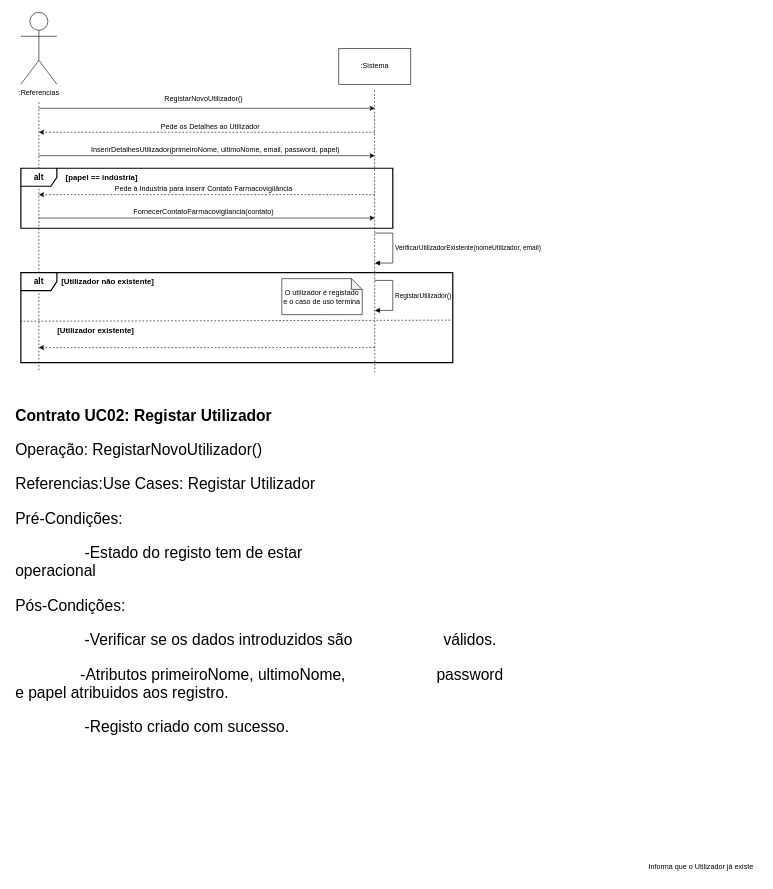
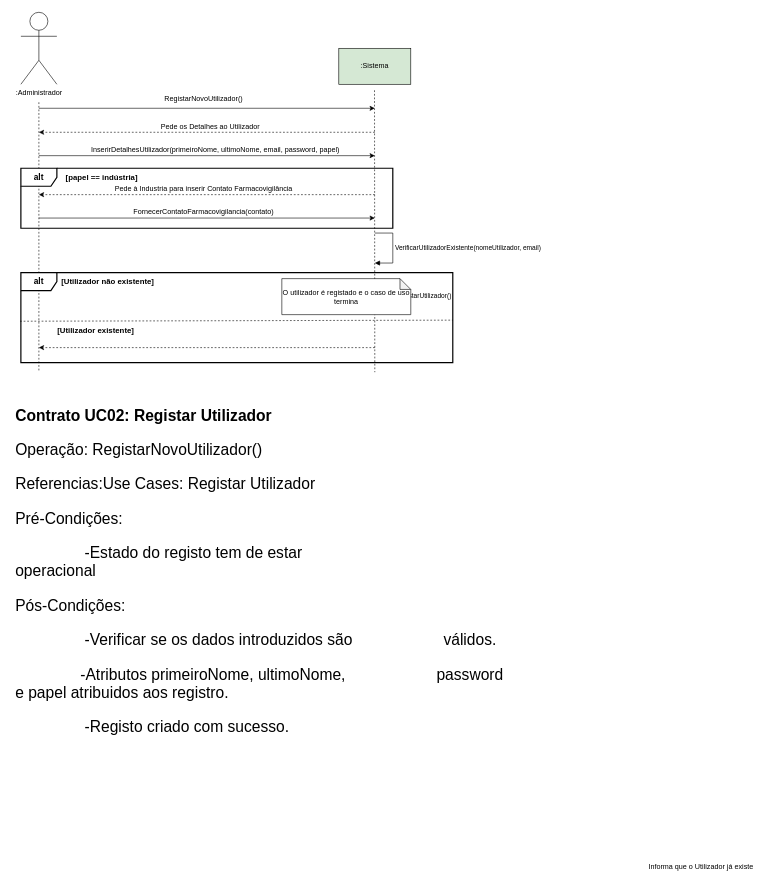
(375, 66) -> (375, 66)
(39, 93) -> (39, 93)
(322, 297) -> (346, 297)
